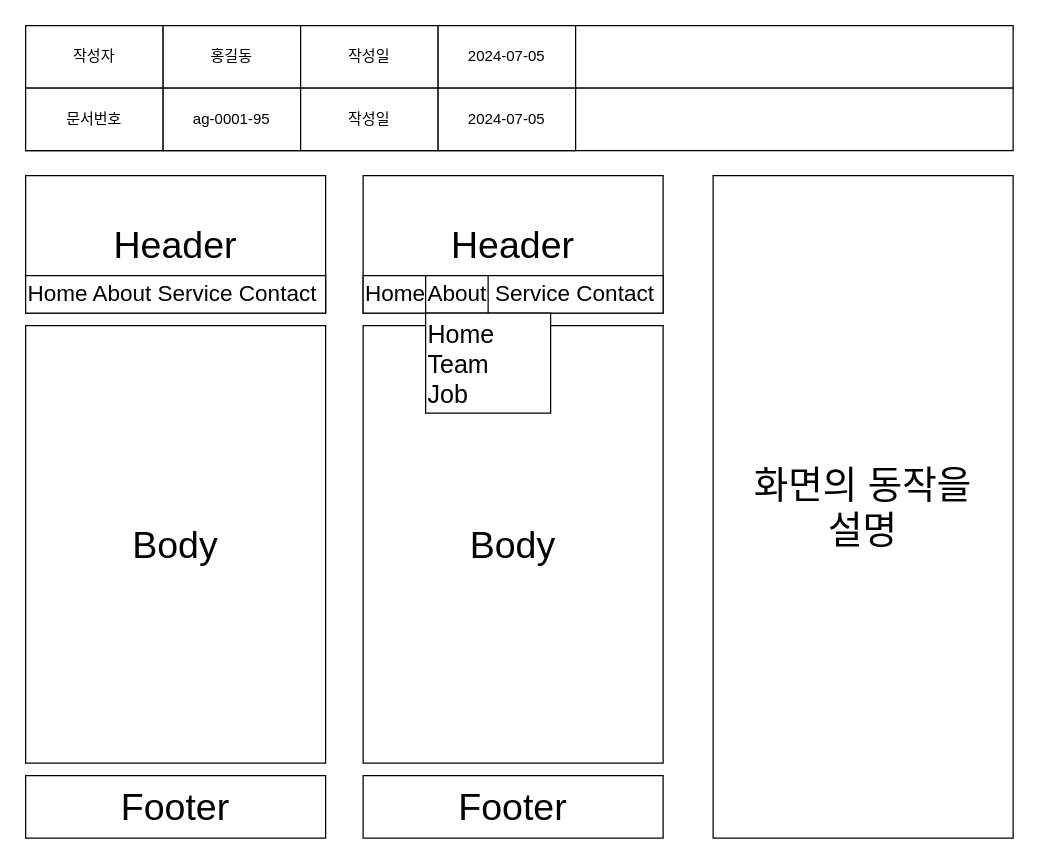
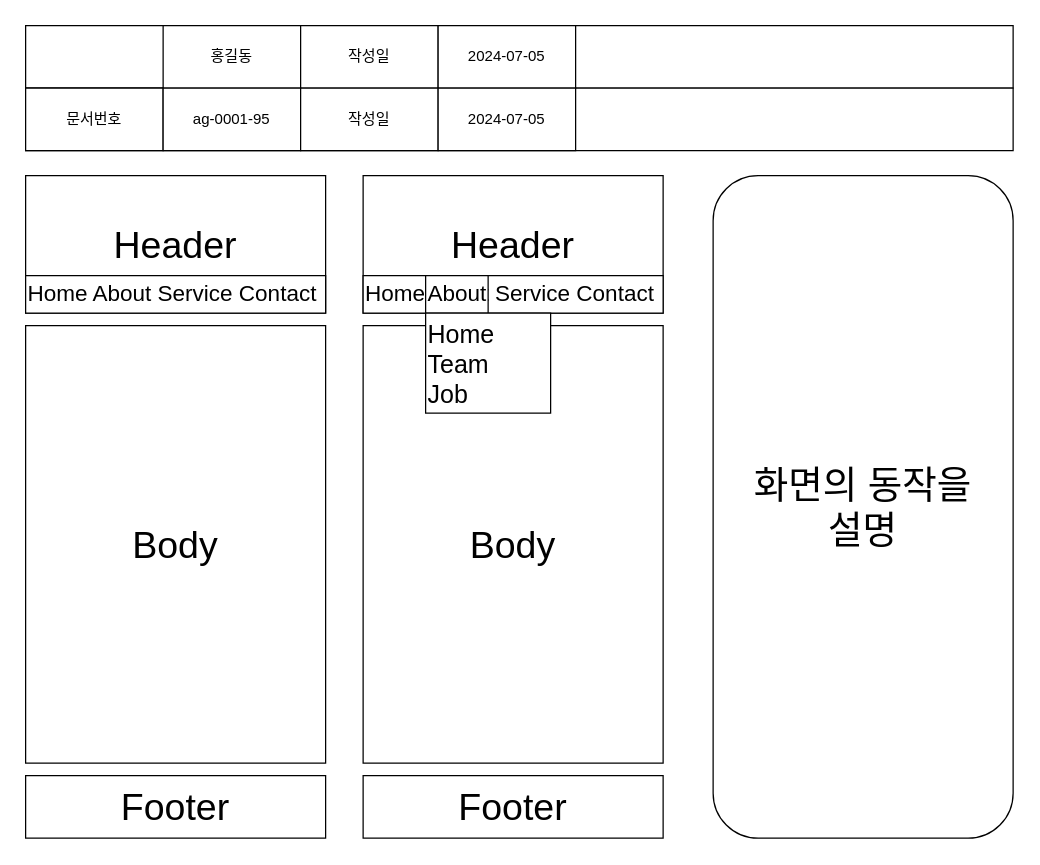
(94, 57) -> none
(863, 507) -> (863, 507)
